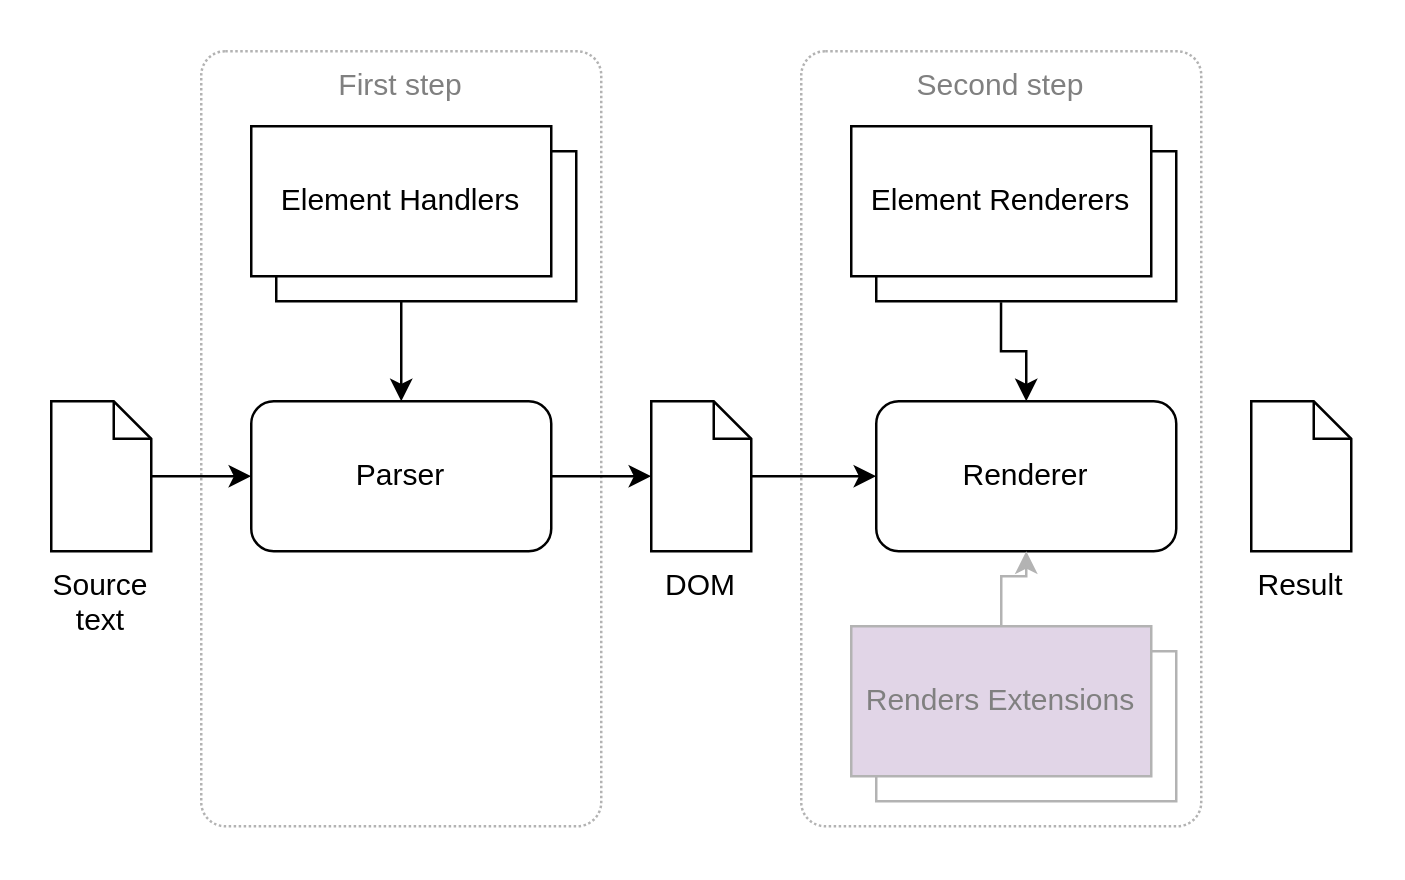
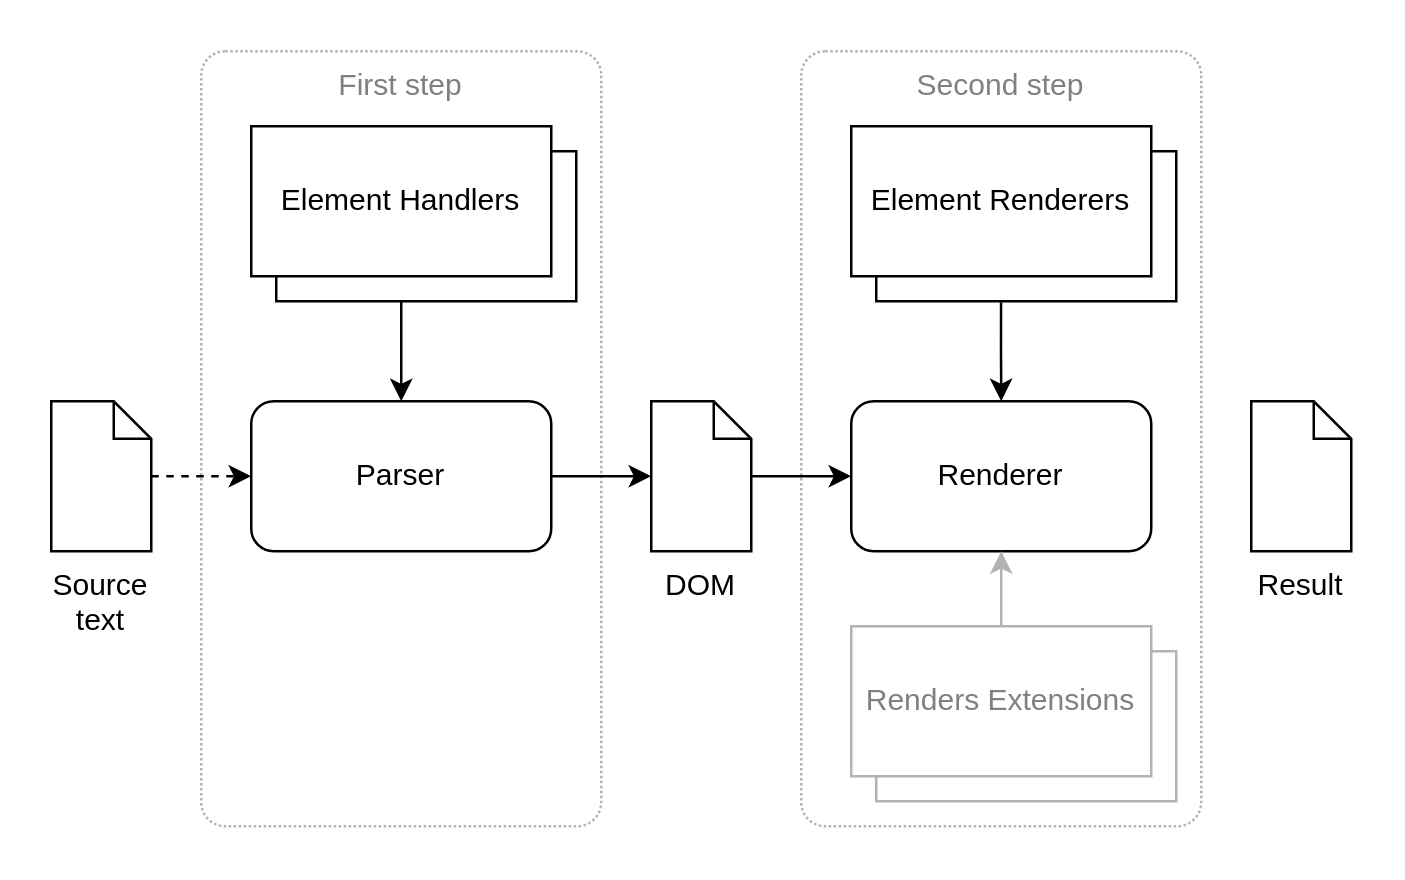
(192, 476) -> (192, 476)
(1026, 476) -> (1001, 476)
(1001, 701) -> (1001, 701)
